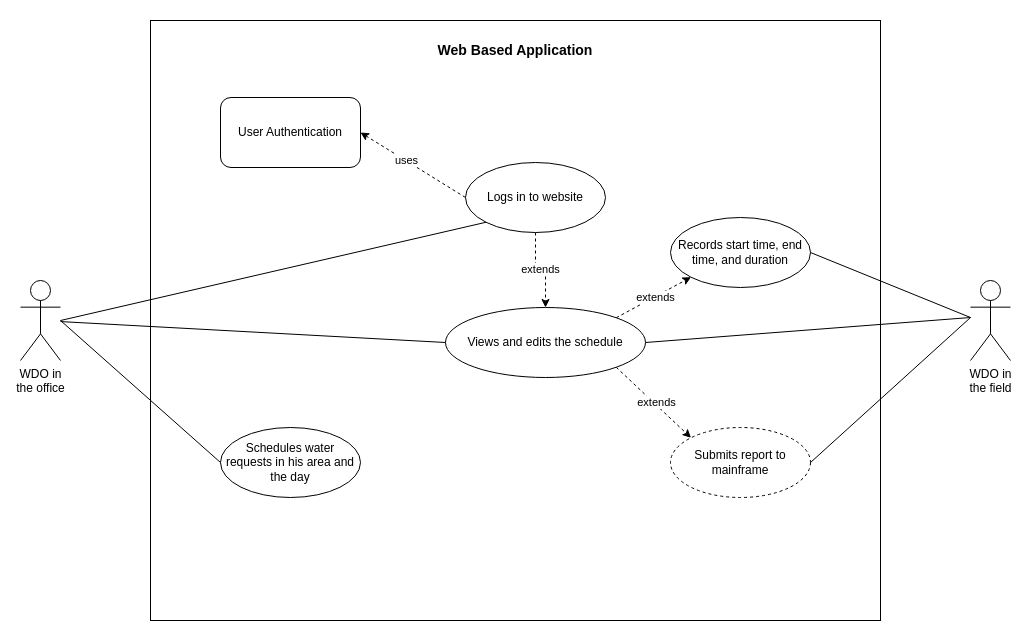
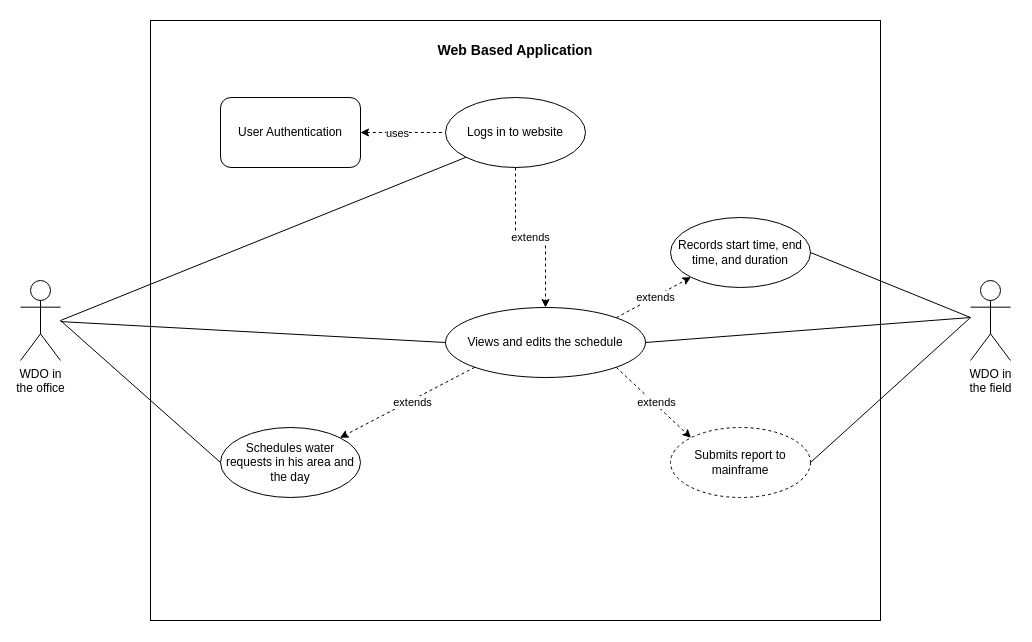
(536, 198) -> (516, 133)
none -> (410, 401)
